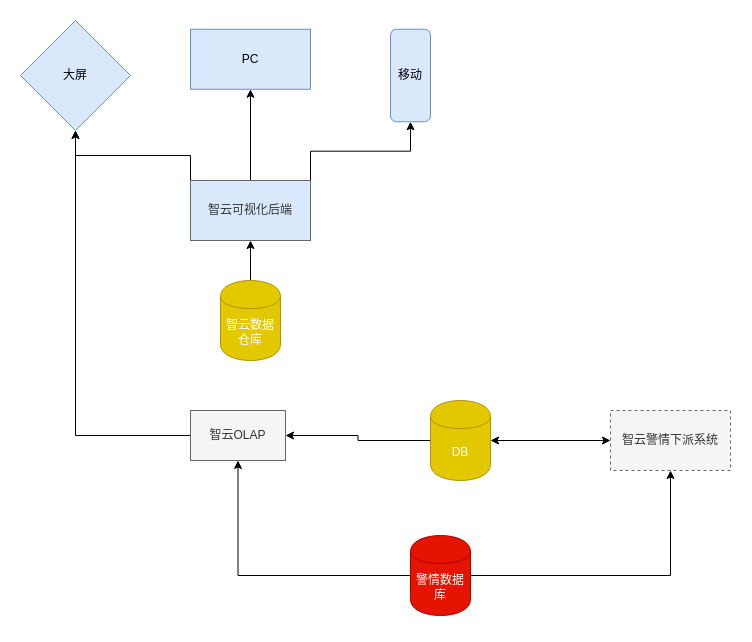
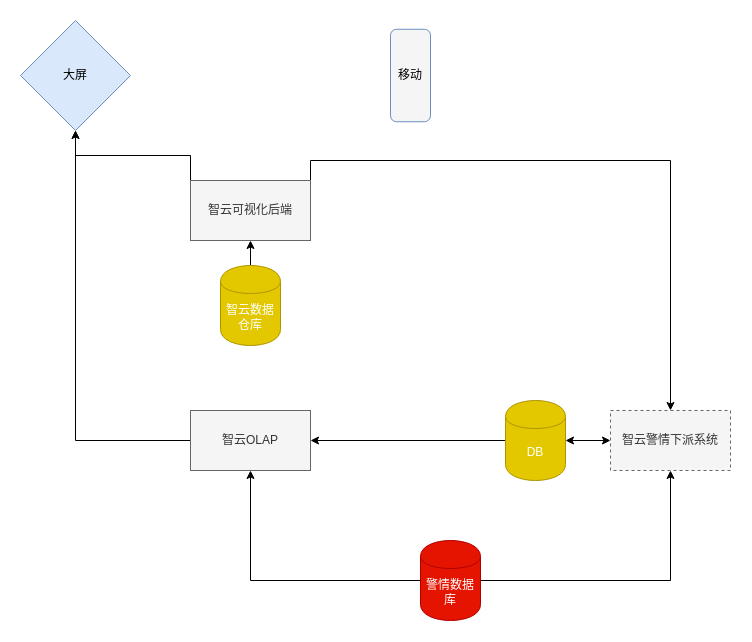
(251, 59) -> none
(411, 76) -> (411, 76)
(251, 138) -> none
(367, 151) -> (611, 161)
(251, 211) -> (251, 211)
(251, 321) -> (251, 306)
(238, 436) -> (251, 441)
(461, 441) -> (536, 441)
(441, 576) -> (451, 581)
